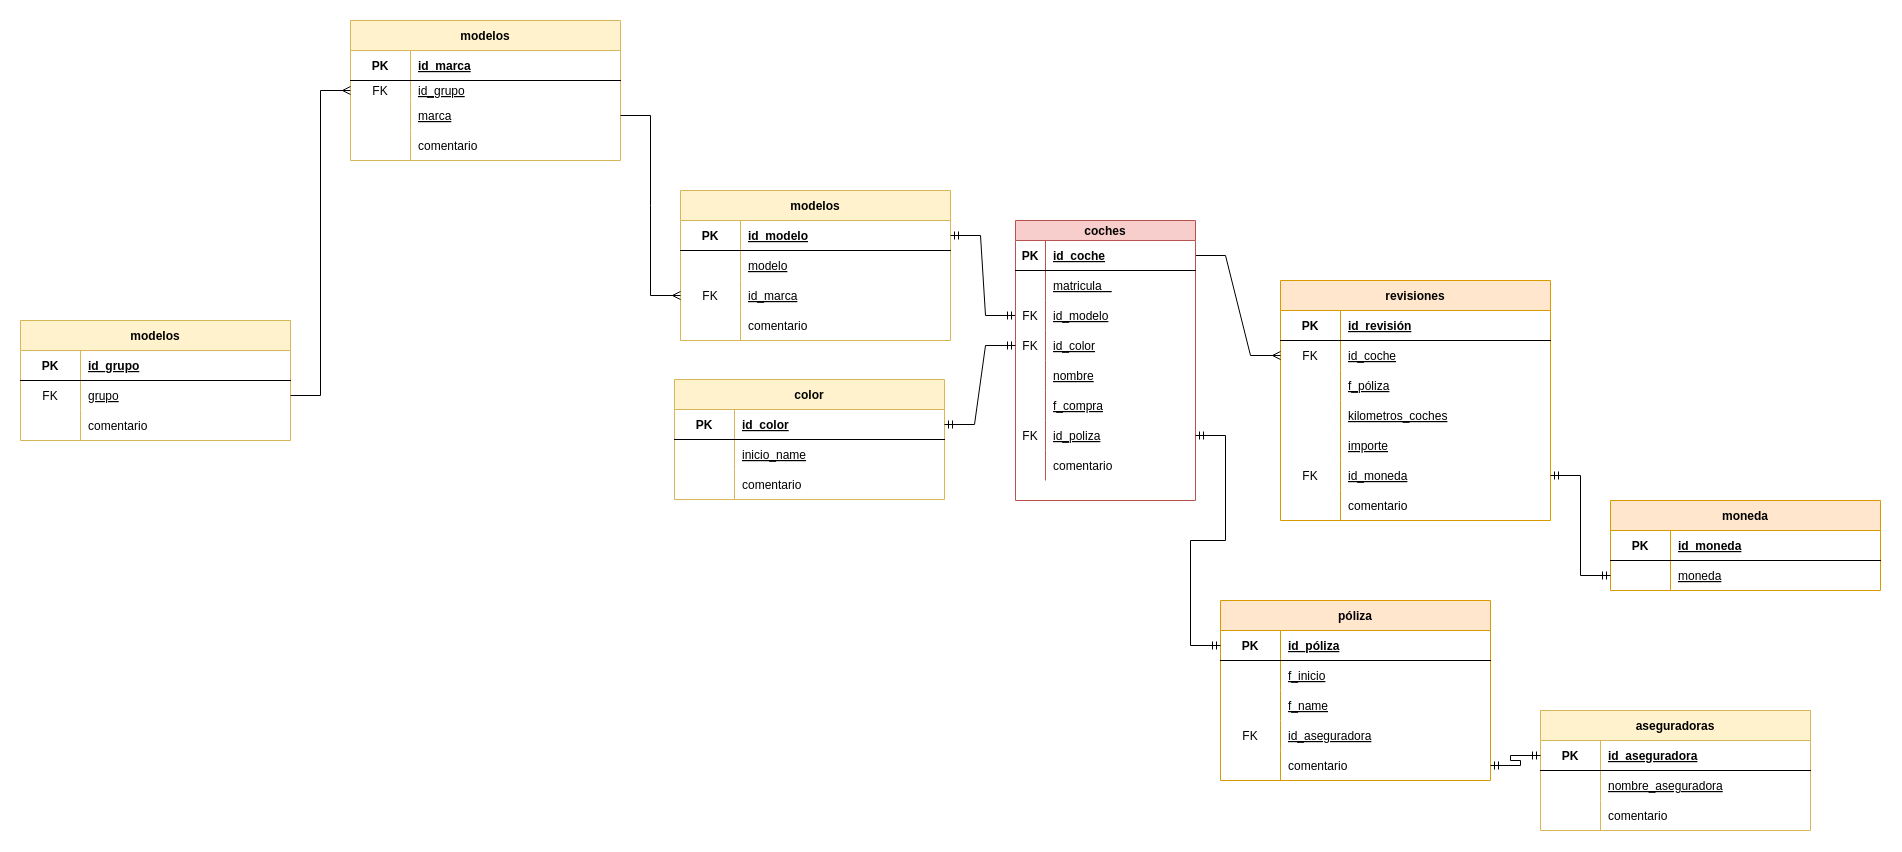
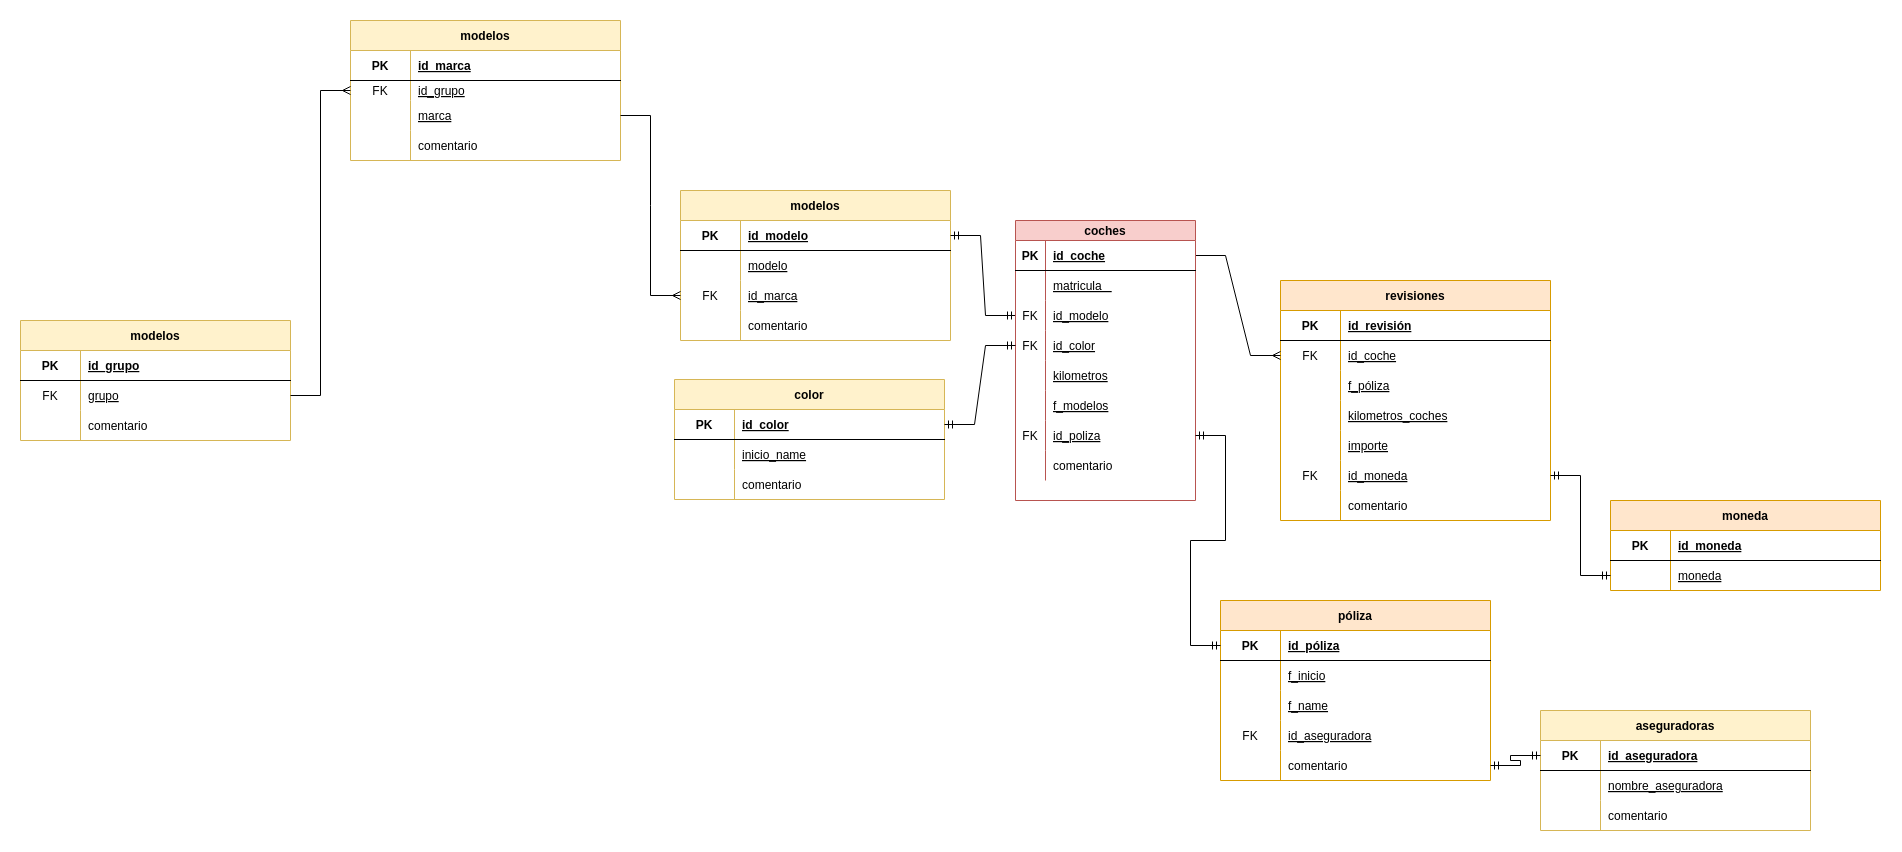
(1073, 376) -> (1083, 376)
(1080, 406) -> (1082, 406)
